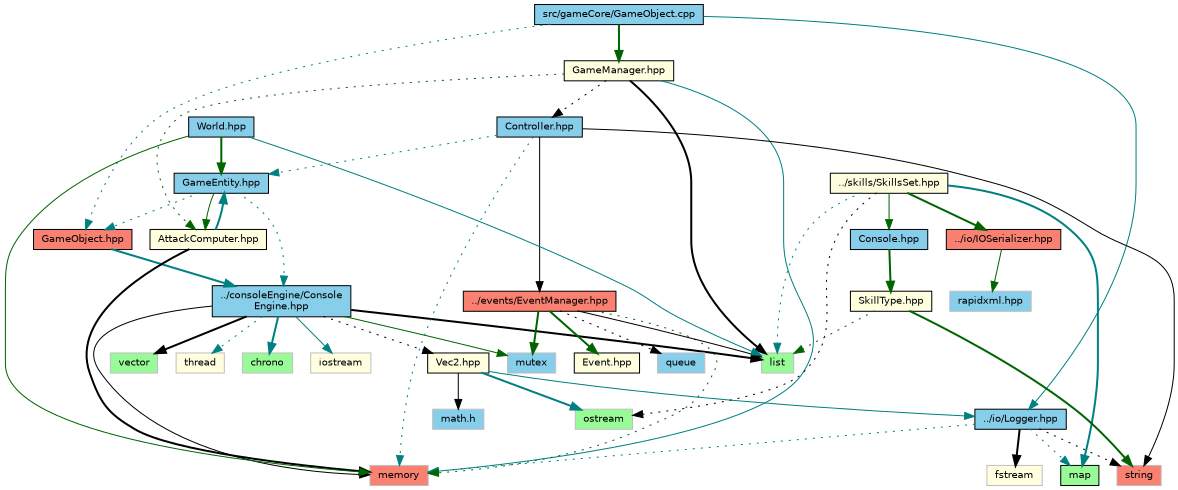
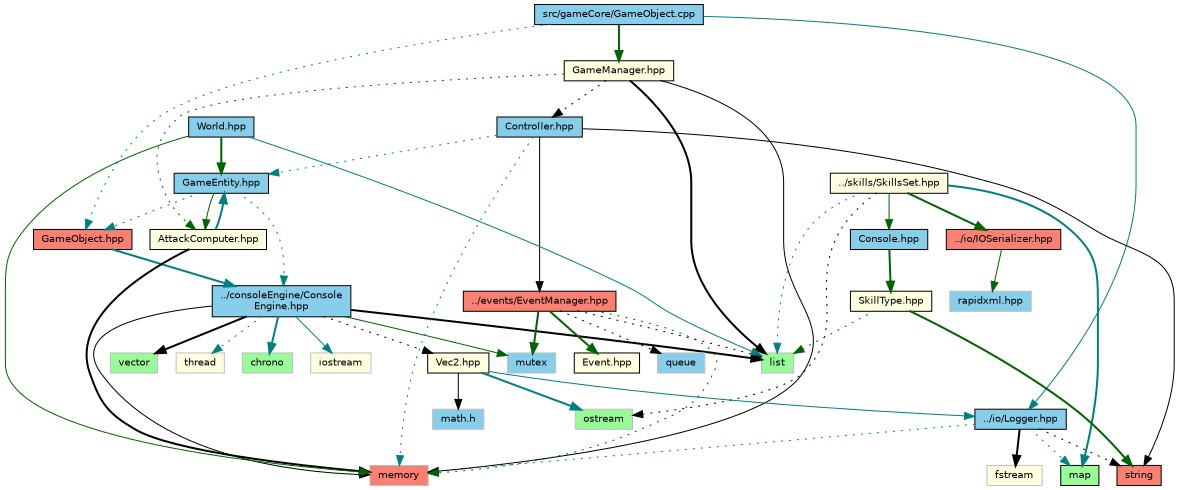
(811, 326) -> (811, 326)
(665, 332) -> (665, 332)
(1139, 475) -> (1139, 475)
